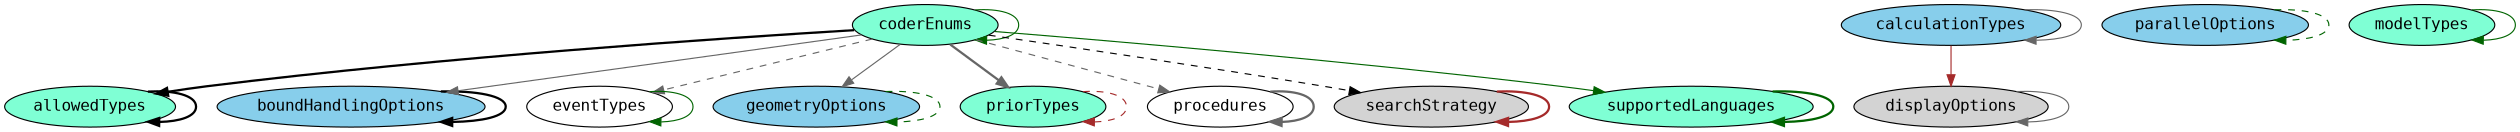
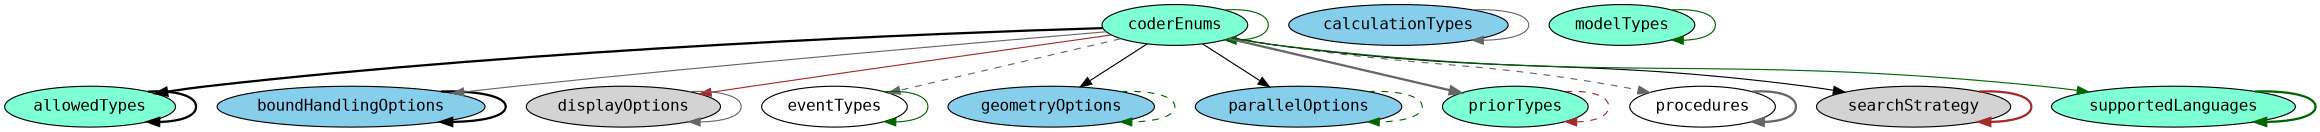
(1951, 60) -> (911, 63)
(876, 62) -> (1119, 62)
(1169, 62) -> (1533, 66)
none -> (1231, 62)
